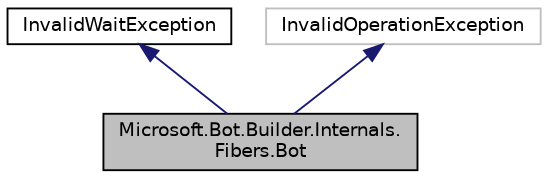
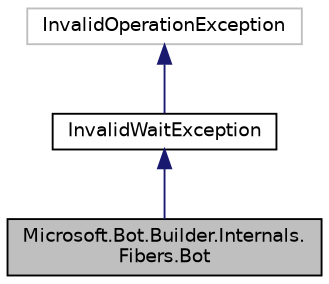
(331, 85) -> (165, 89)
